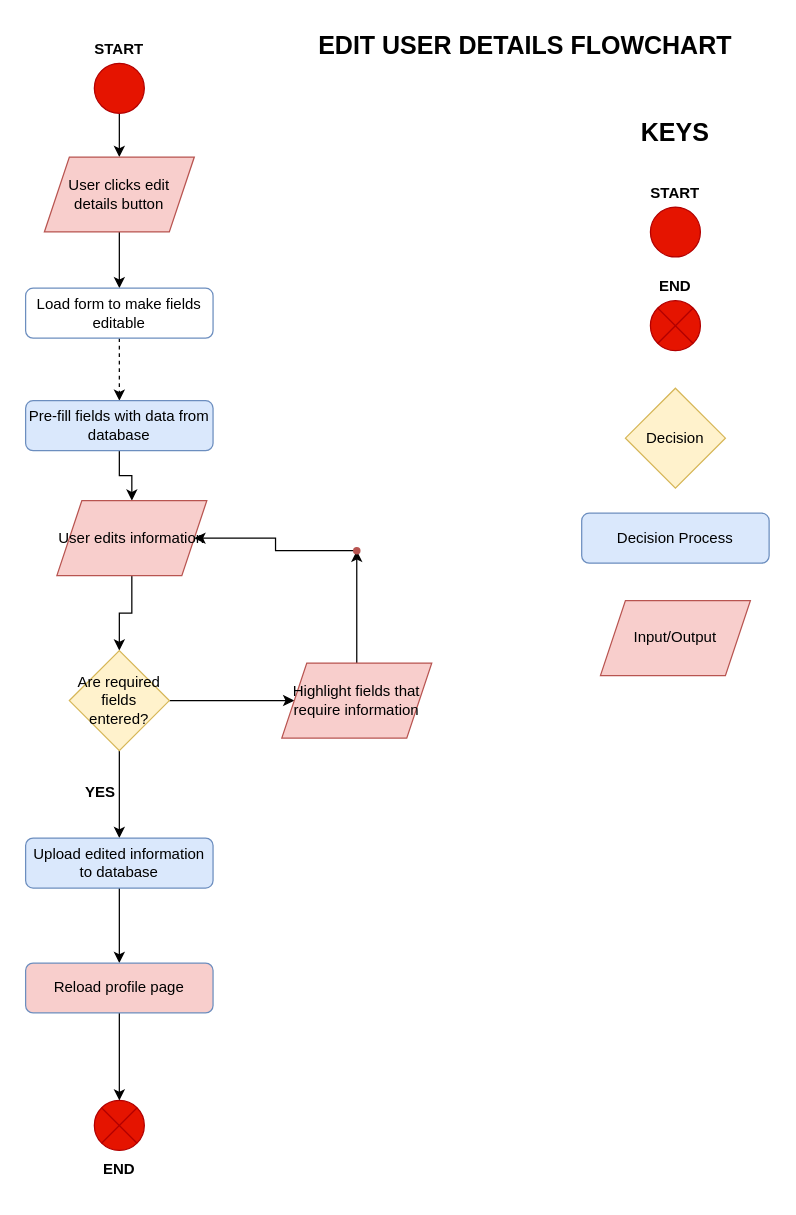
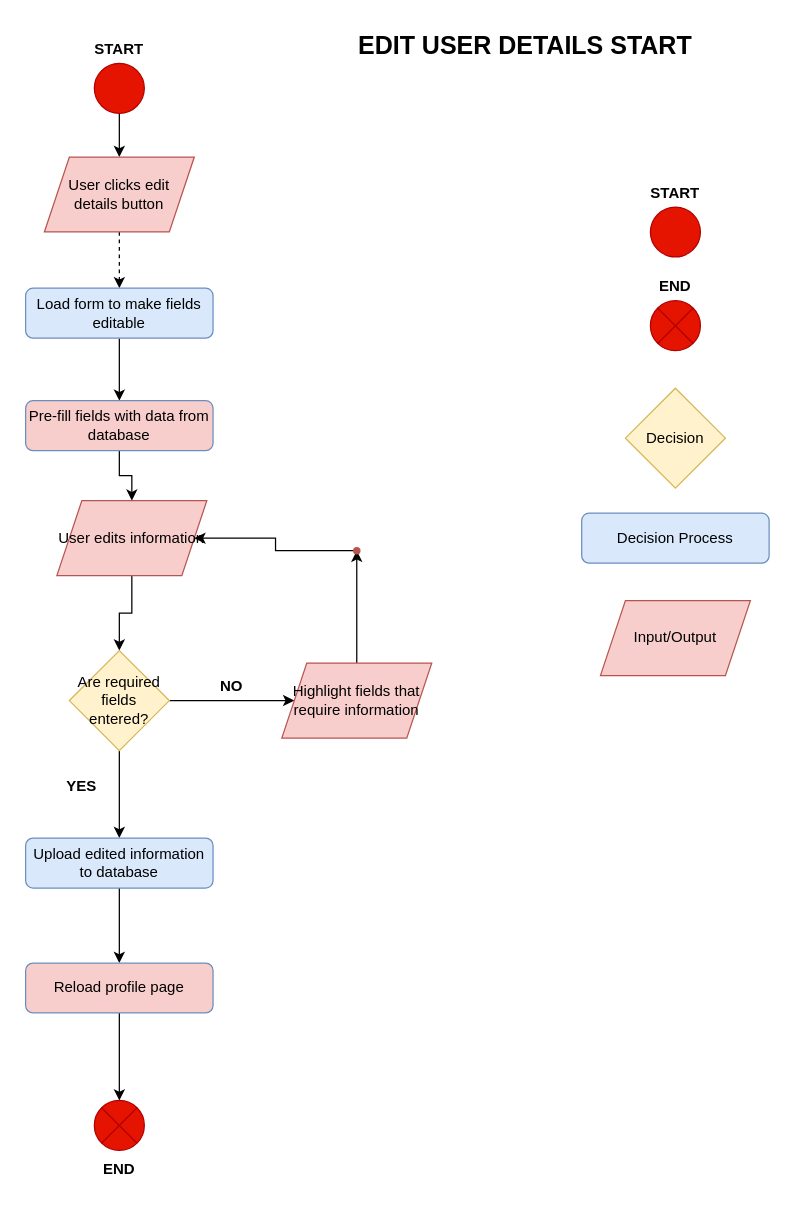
(526, 44) -> (526, 44)
(676, 132) -> none
(119, 256) -> (119, 256)
(119, 313) -> (119, 313)
(119, 365) -> (119, 365)
(119, 426) -> (119, 426)
none -> (232, 682)
(101, 788) -> (82, 782)
